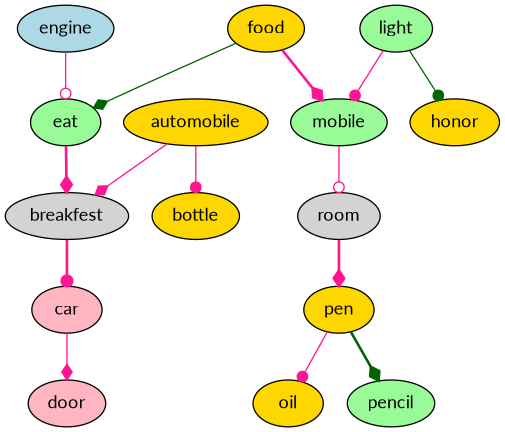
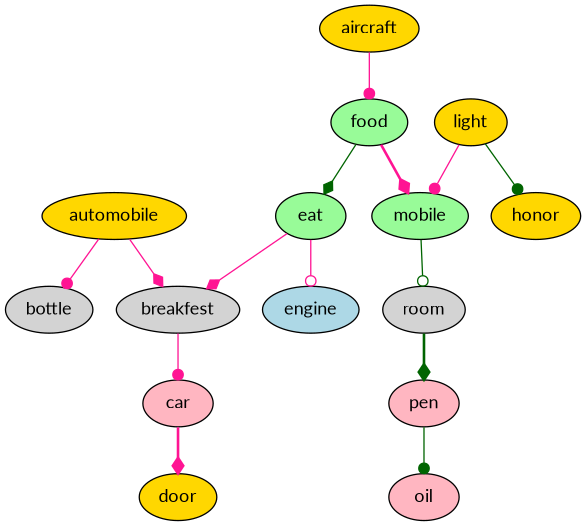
(266, 29) -> (369, 122)
none -> (369, 29)
(396, 29) -> (471, 122)
(66, 70) -> (311, 258)
(66, 161) -> (253, 257)
(339, 164) -> (422, 258)
(196, 216) -> (49, 310)
(339, 255) -> (424, 349)
(67, 258) -> (178, 351)
(339, 310) -> (424, 403)
(67, 349) -> (178, 443)
(316, 352) -> (424, 445)
(67, 403) -> (178, 497)
(288, 403) -> (424, 497)
(391, 403) -> none
